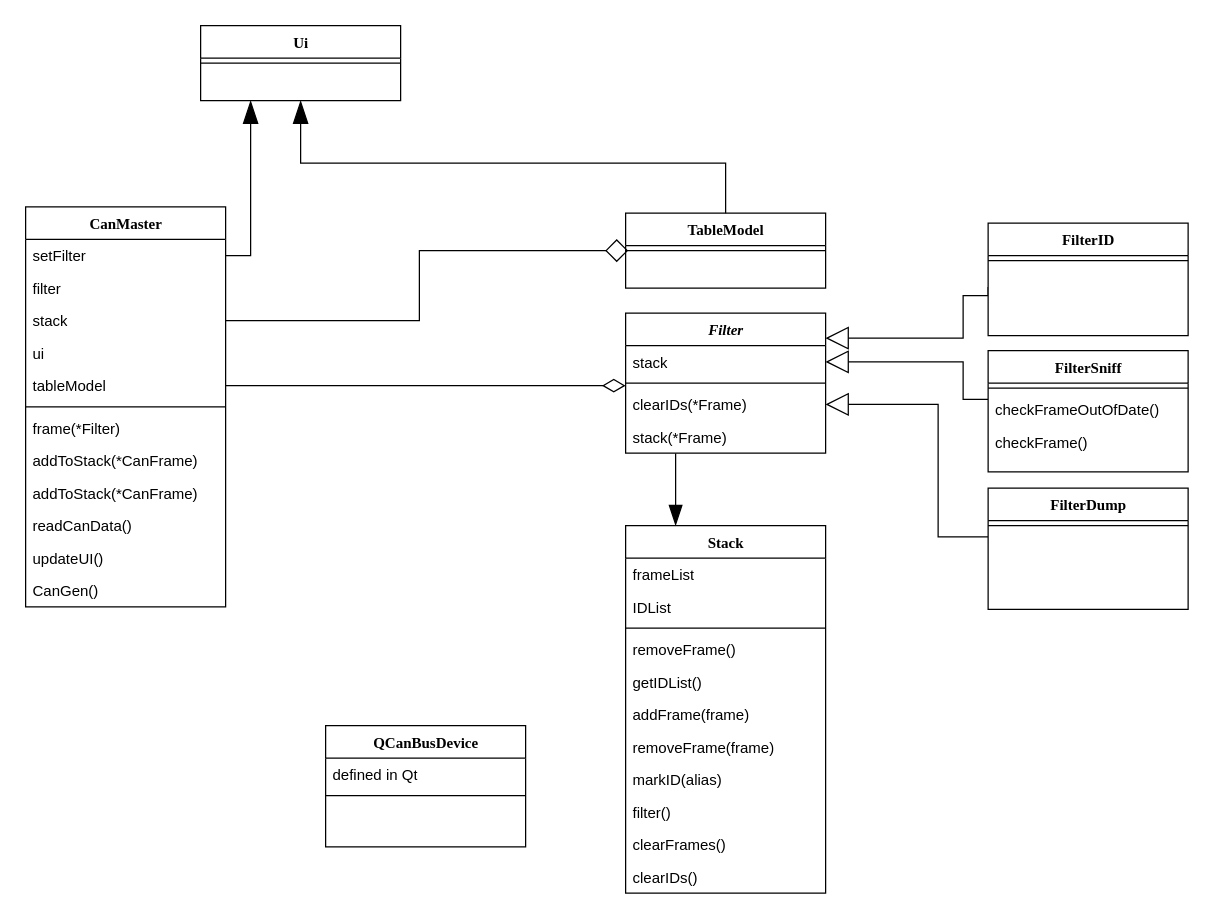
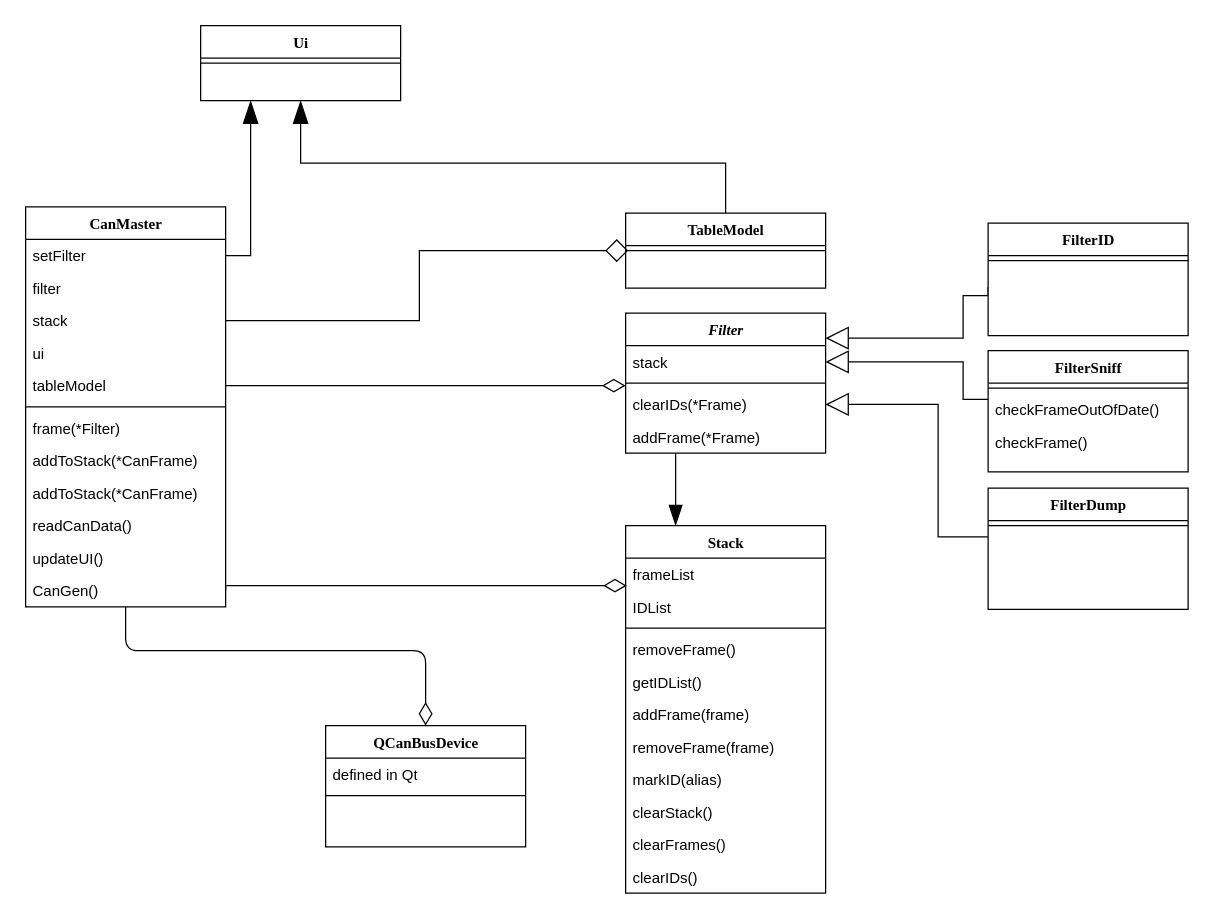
(688, 438) -> (700, 438)
none -> (414, 586)
none -> (280, 651)
(663, 813) -> (682, 813)
